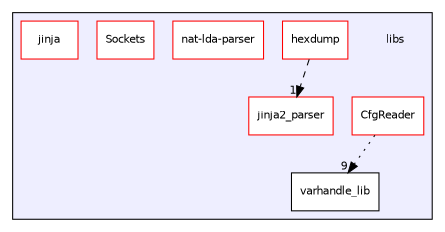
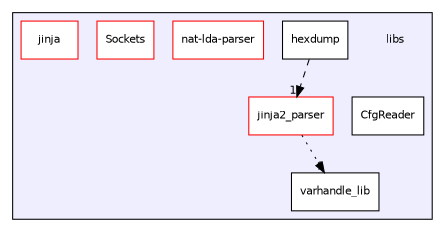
(315, 40) -> (315, 40)
(388, 116) -> (388, 116)
(365, 150) -> (310, 149)
